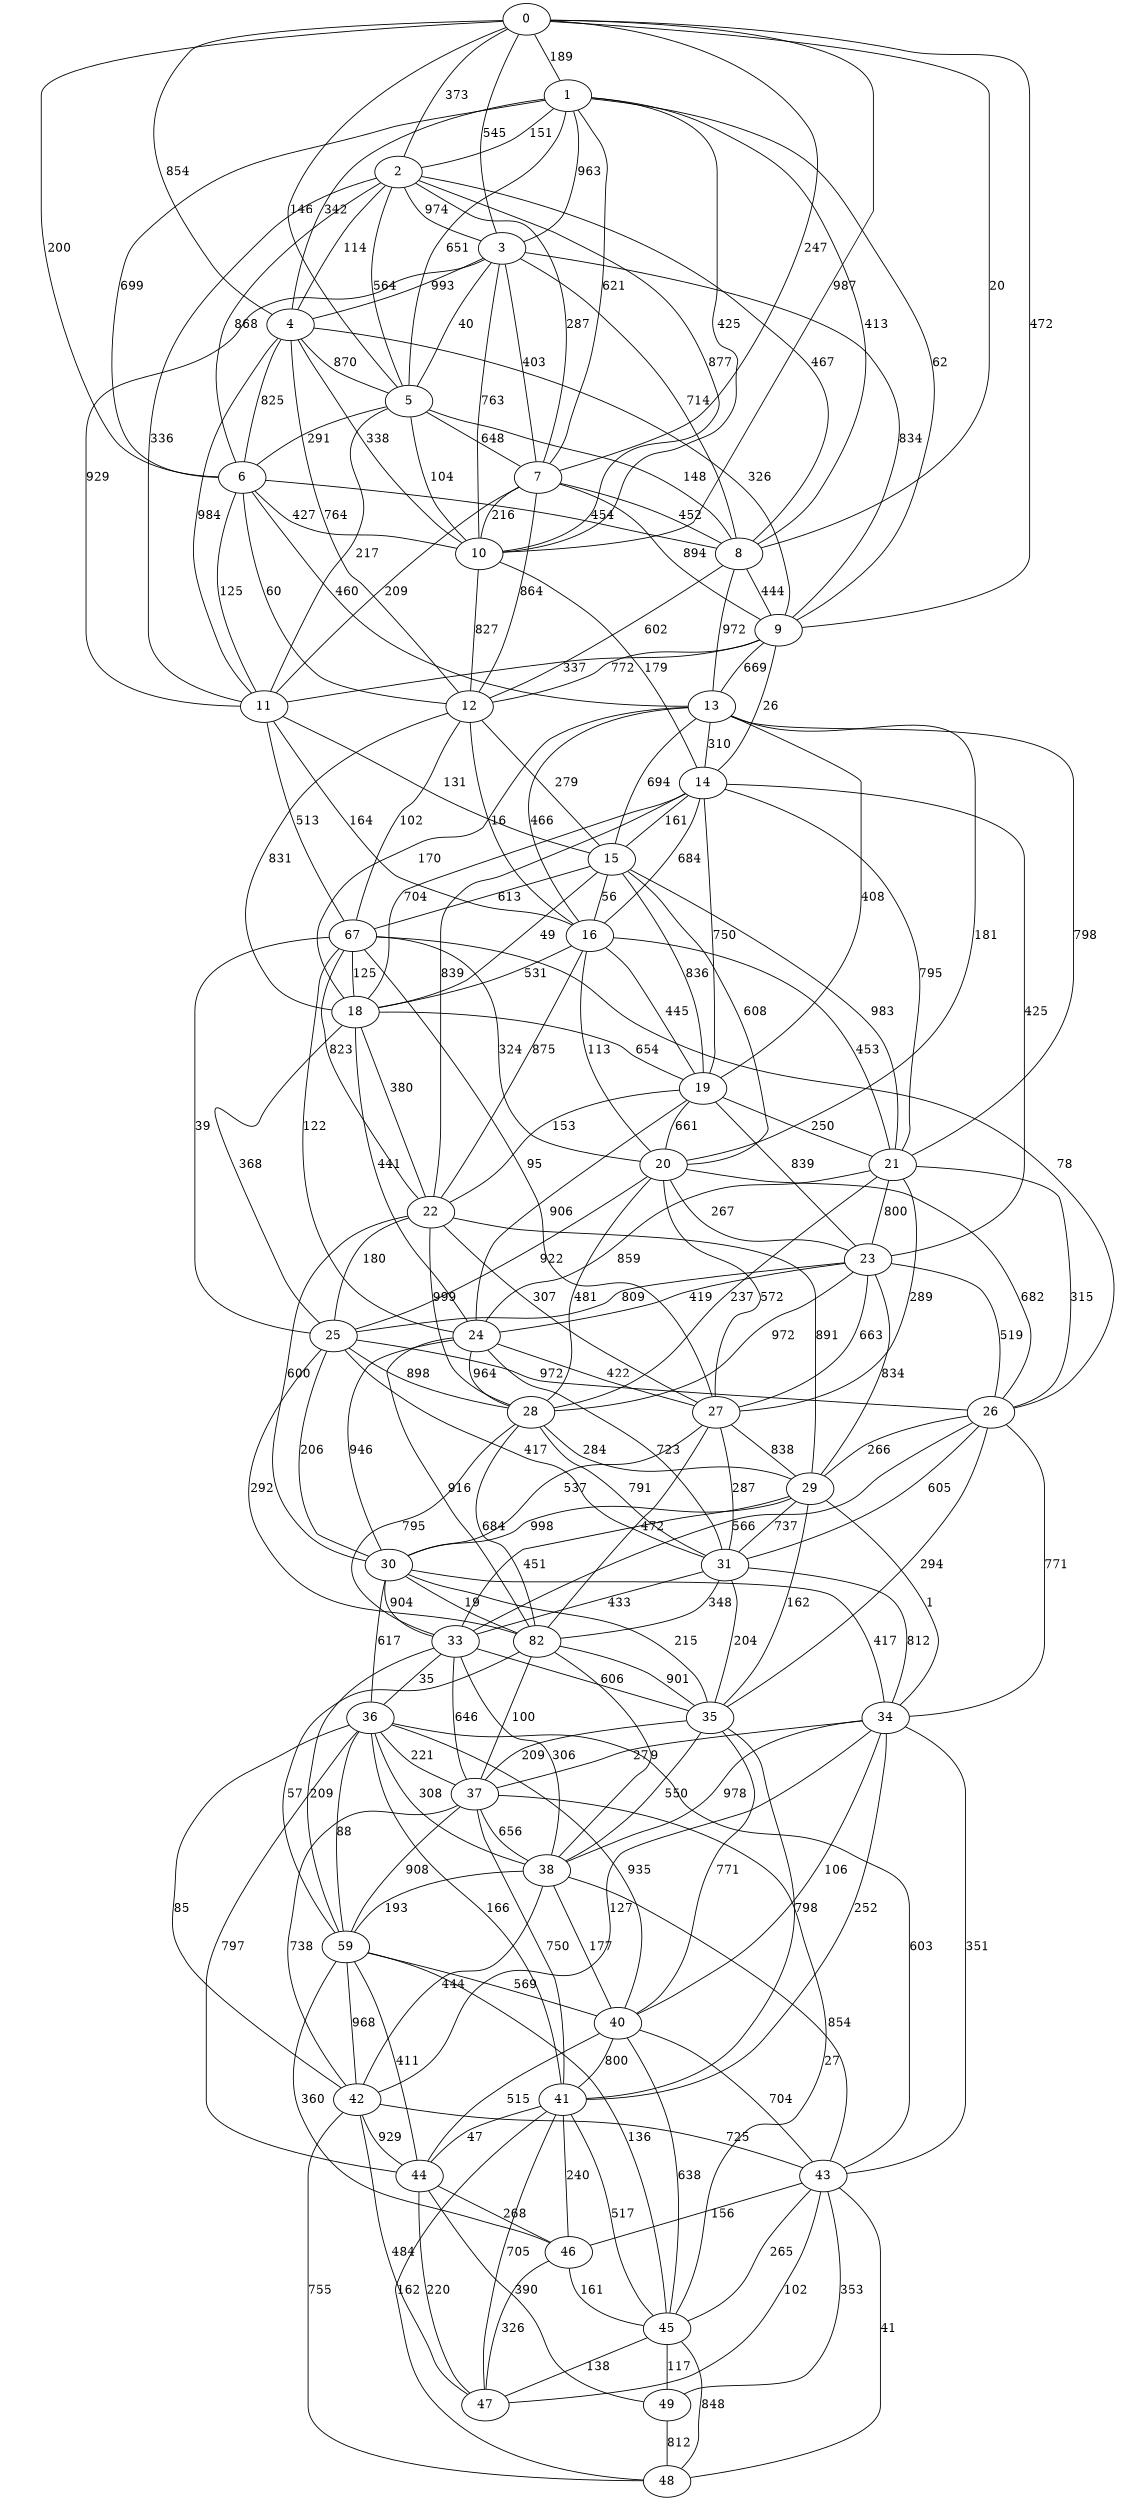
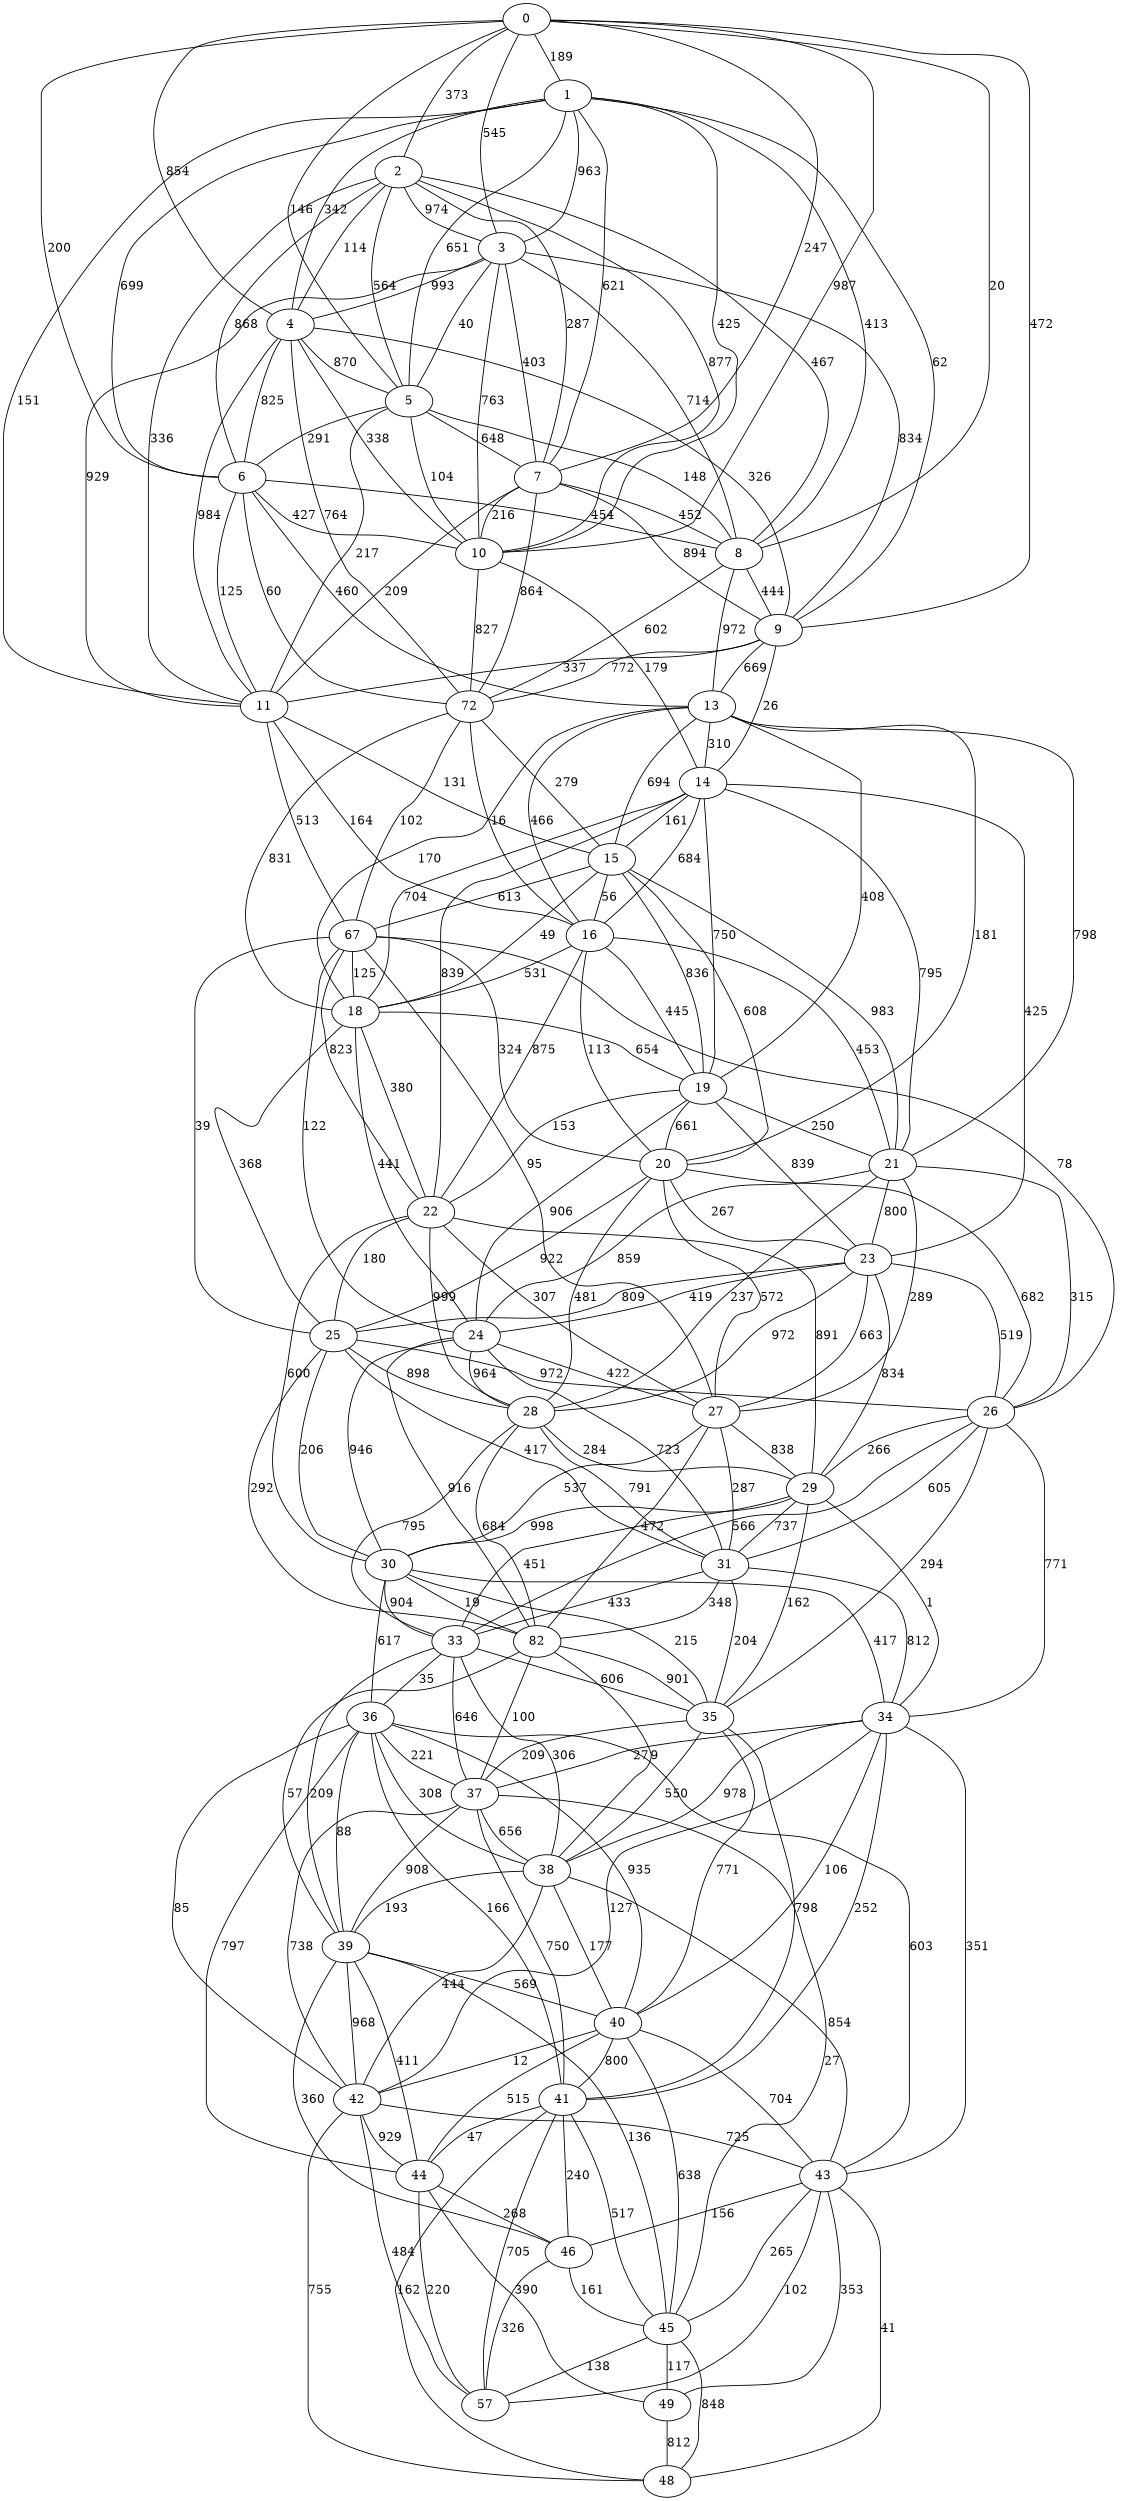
(492, 148) -> (50, 321)
(470, 707) -> (470, 707)
(346, 1947) -> (346, 1947)
none -> (488, 2062)
(485, 2405) -> (485, 2405)
